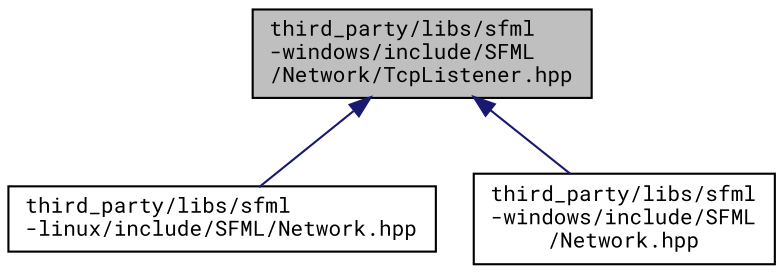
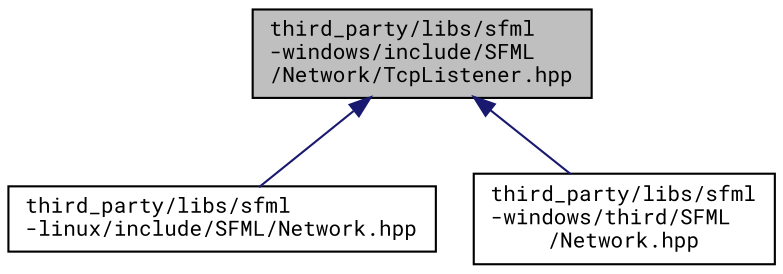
(624, 219) -> (624, 219)
